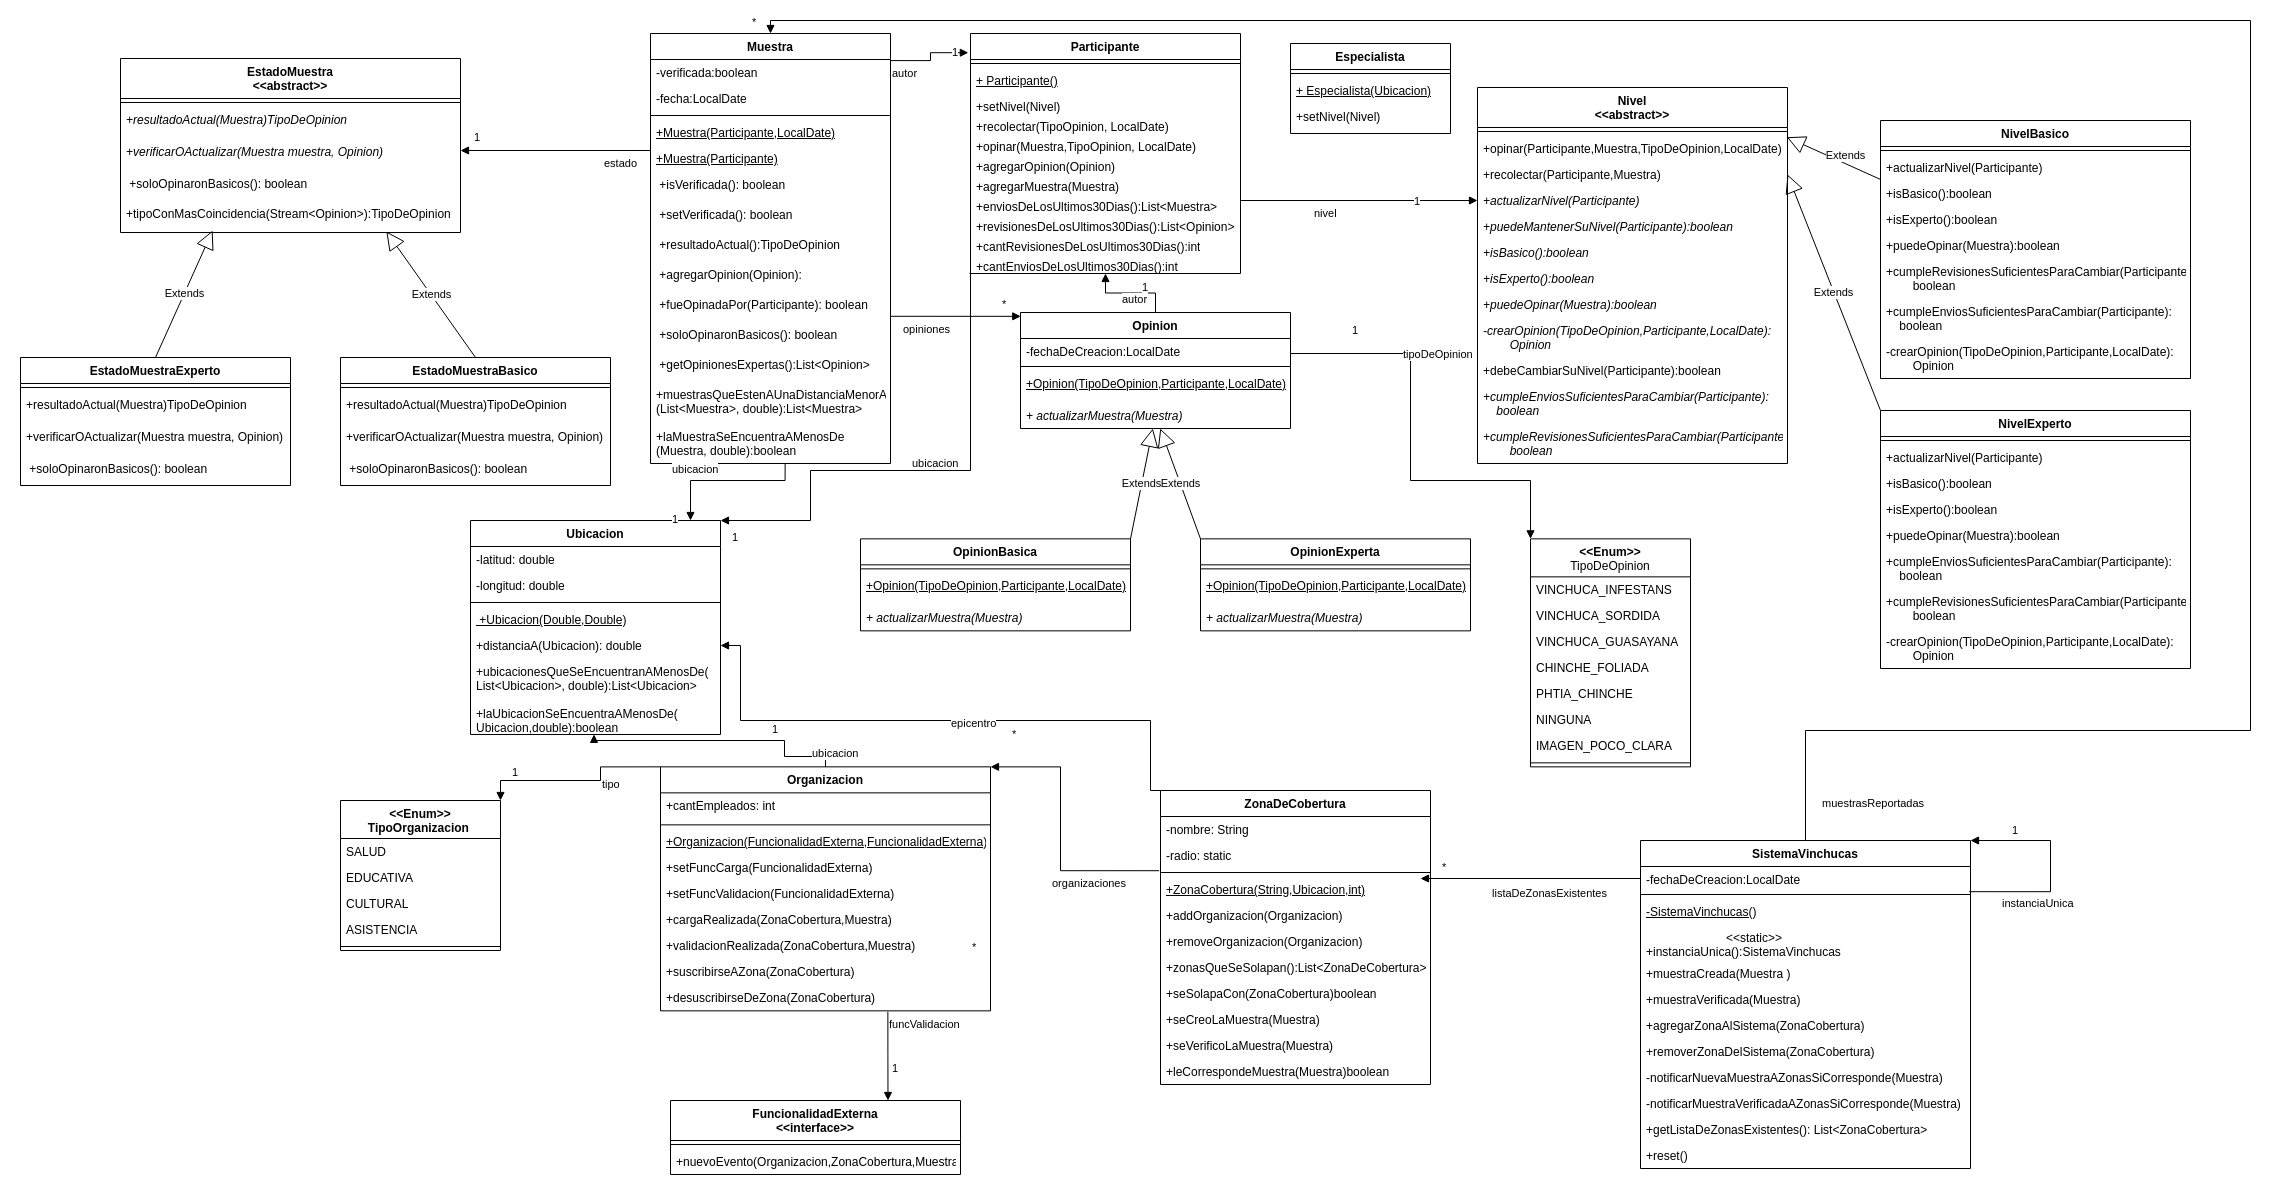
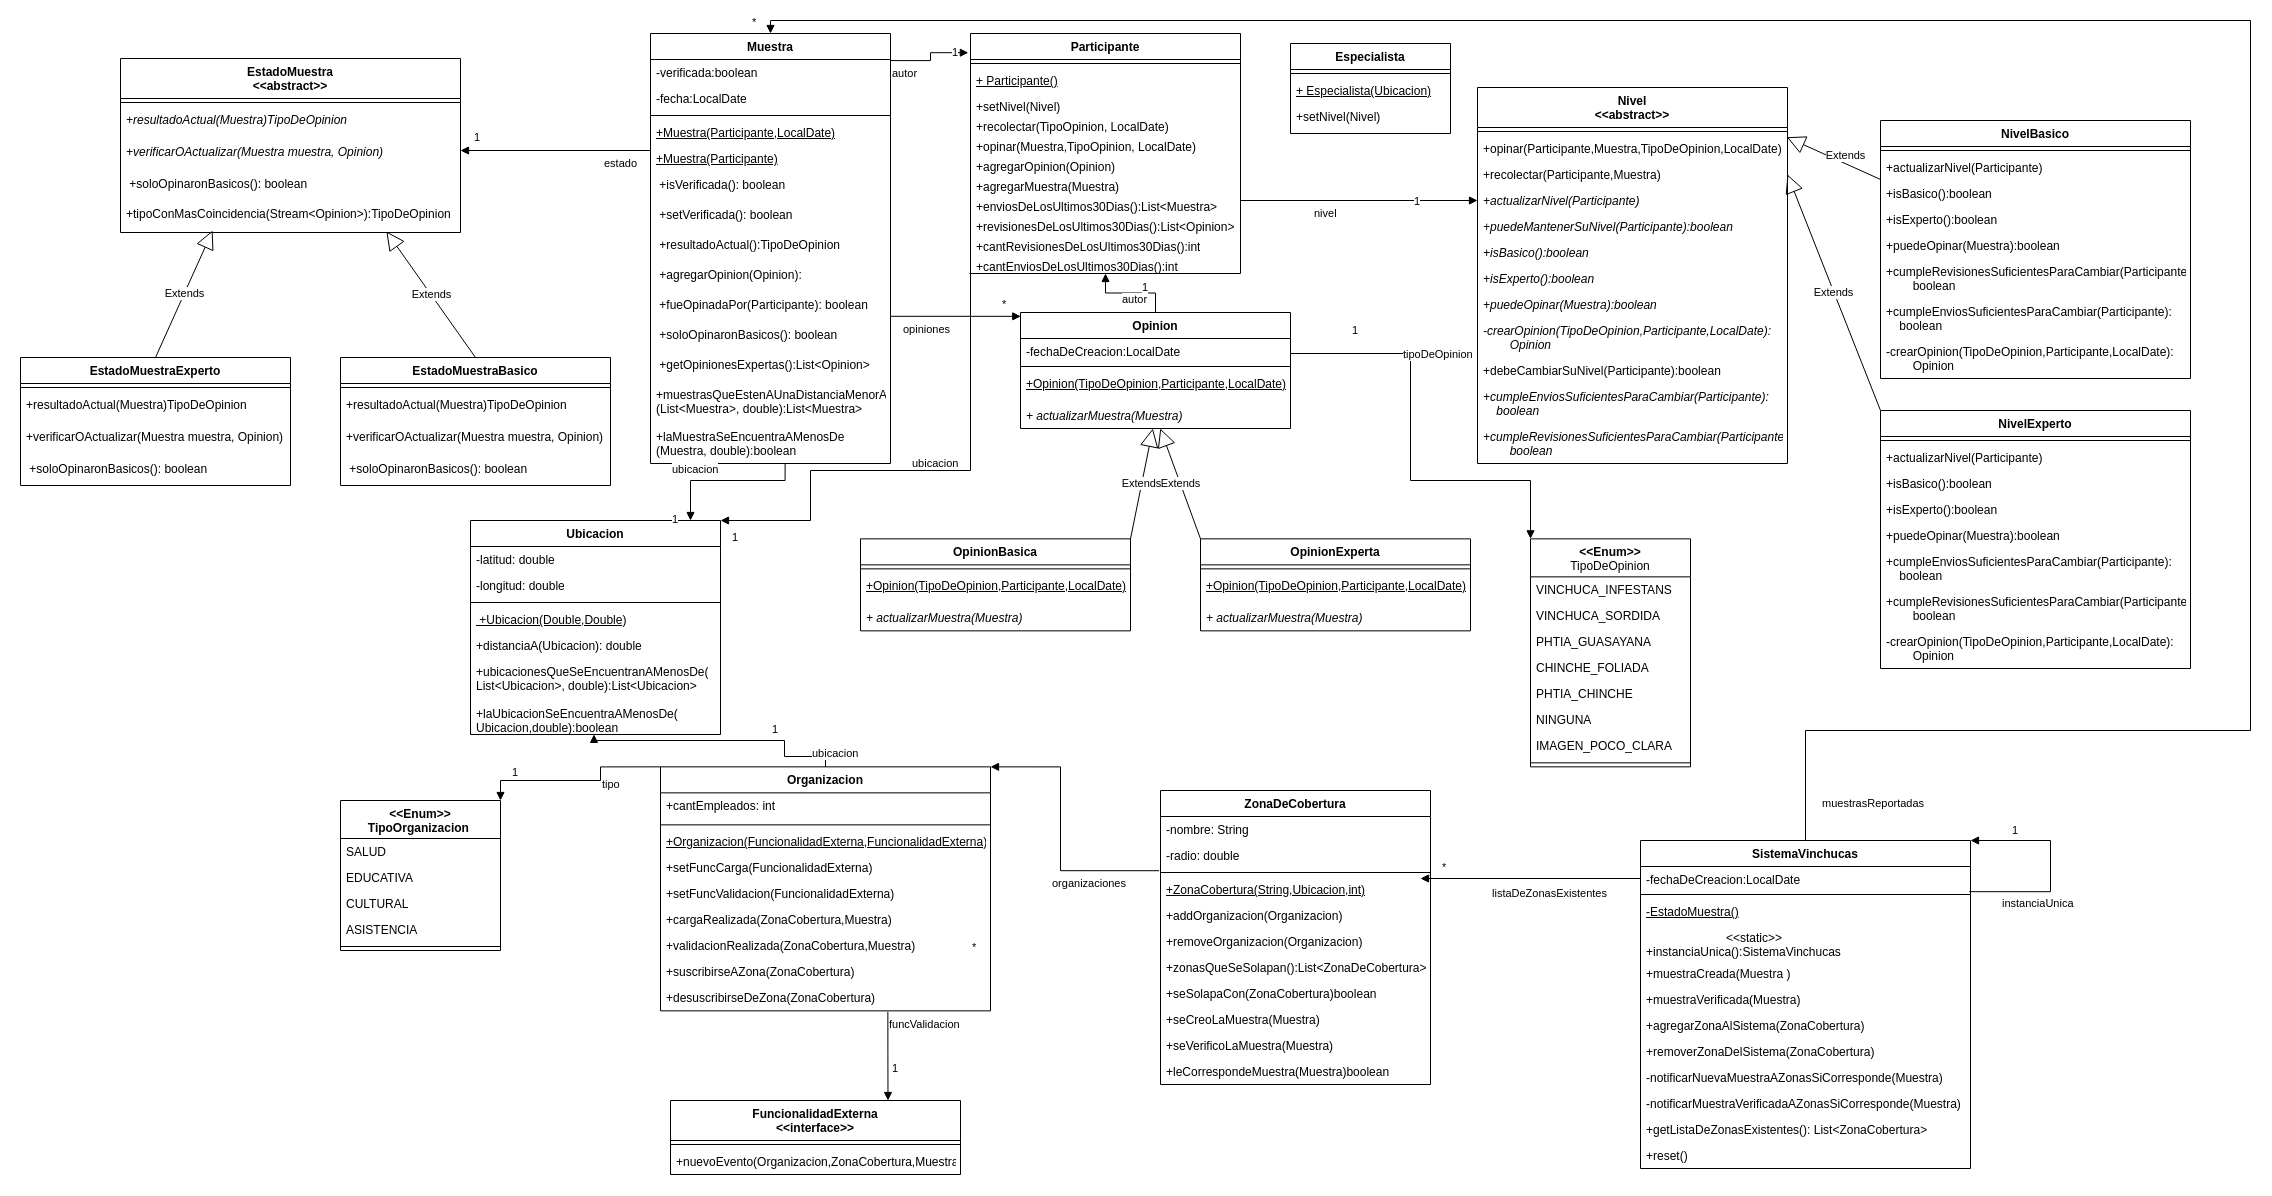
(1597, 643) -> (1587, 643)
(943, 721) -> none
(1207, 857) -> (1207, 857)
(1707, 913) -> (1700, 913)
